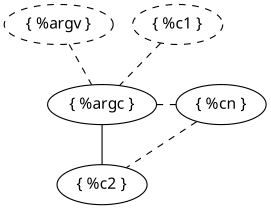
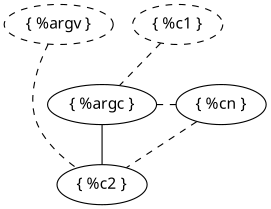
(80, 65) -> (34, 113)
